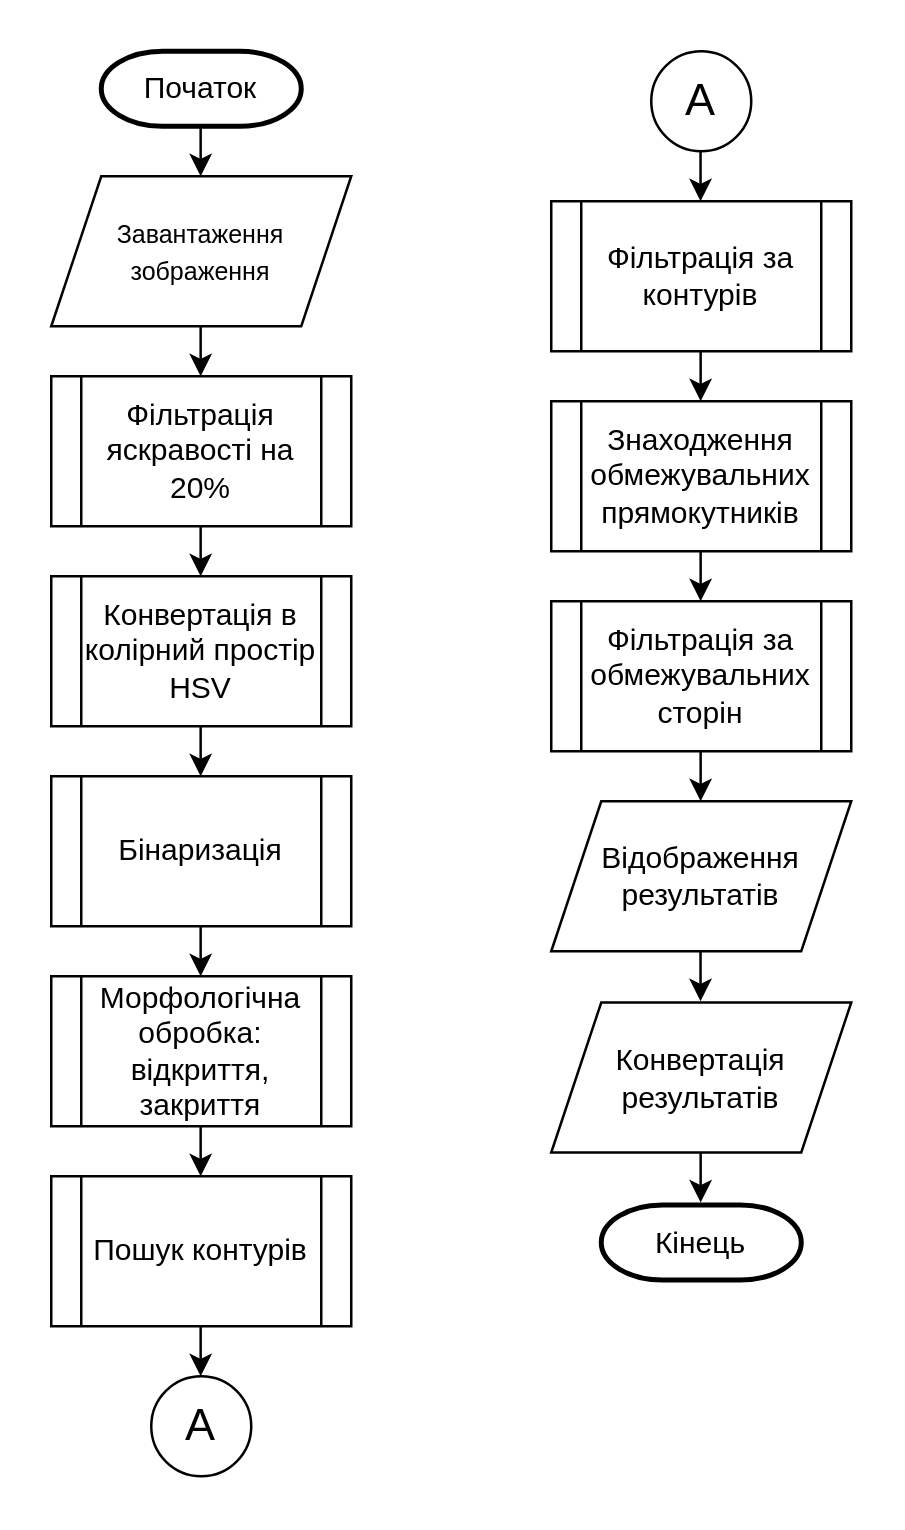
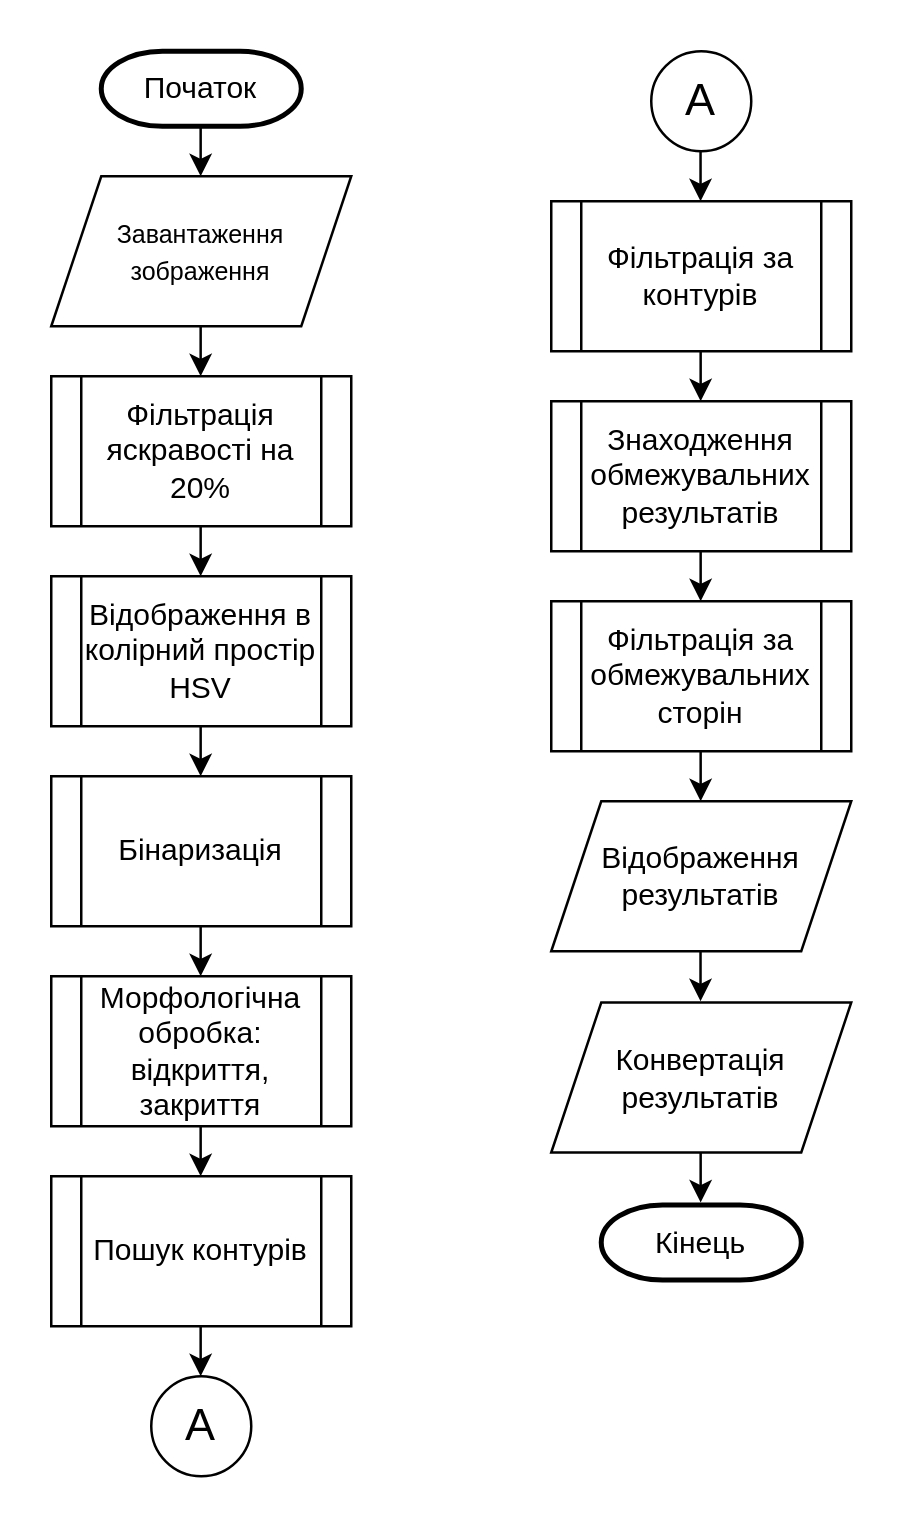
(701, 476) -> (701, 476)
(201, 651) -> (201, 651)
